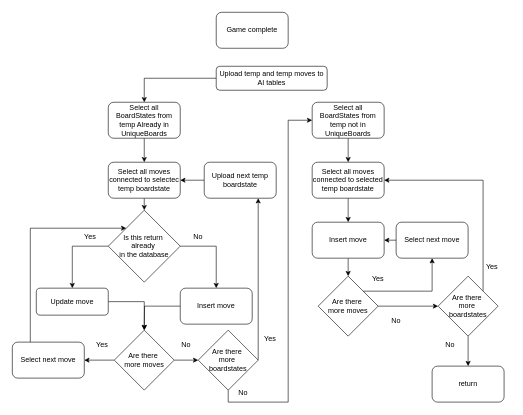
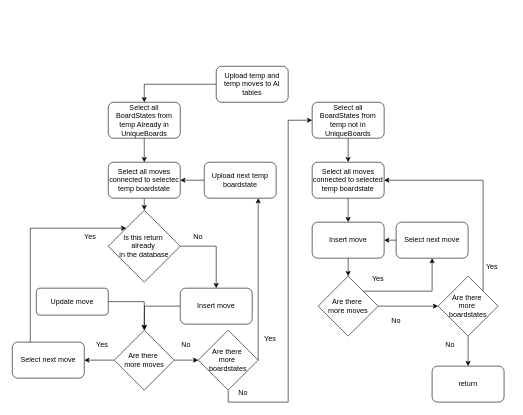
(252, 30) -> none
(272, 78) -> (252, 84)
(72, 246) -> none
